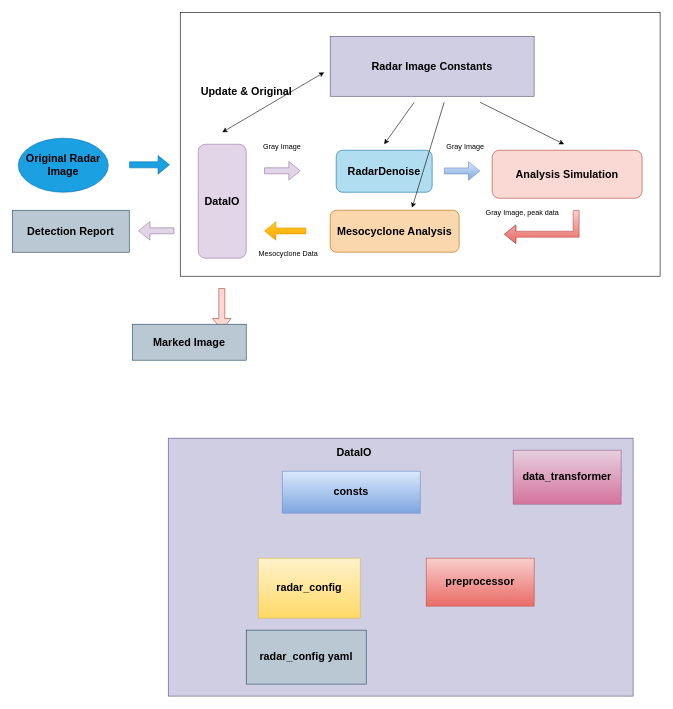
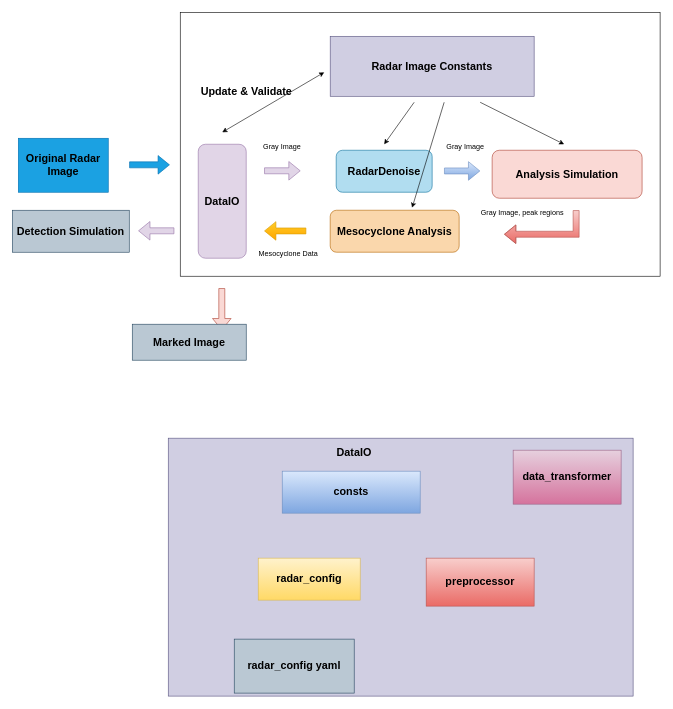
(247, 92) -> (247, 92)
(63, 165) -> (63, 165)
(523, 213) -> (523, 213)
(71, 231) -> (71, 231)
(309, 588) -> (309, 579)
(306, 657) -> (294, 666)
